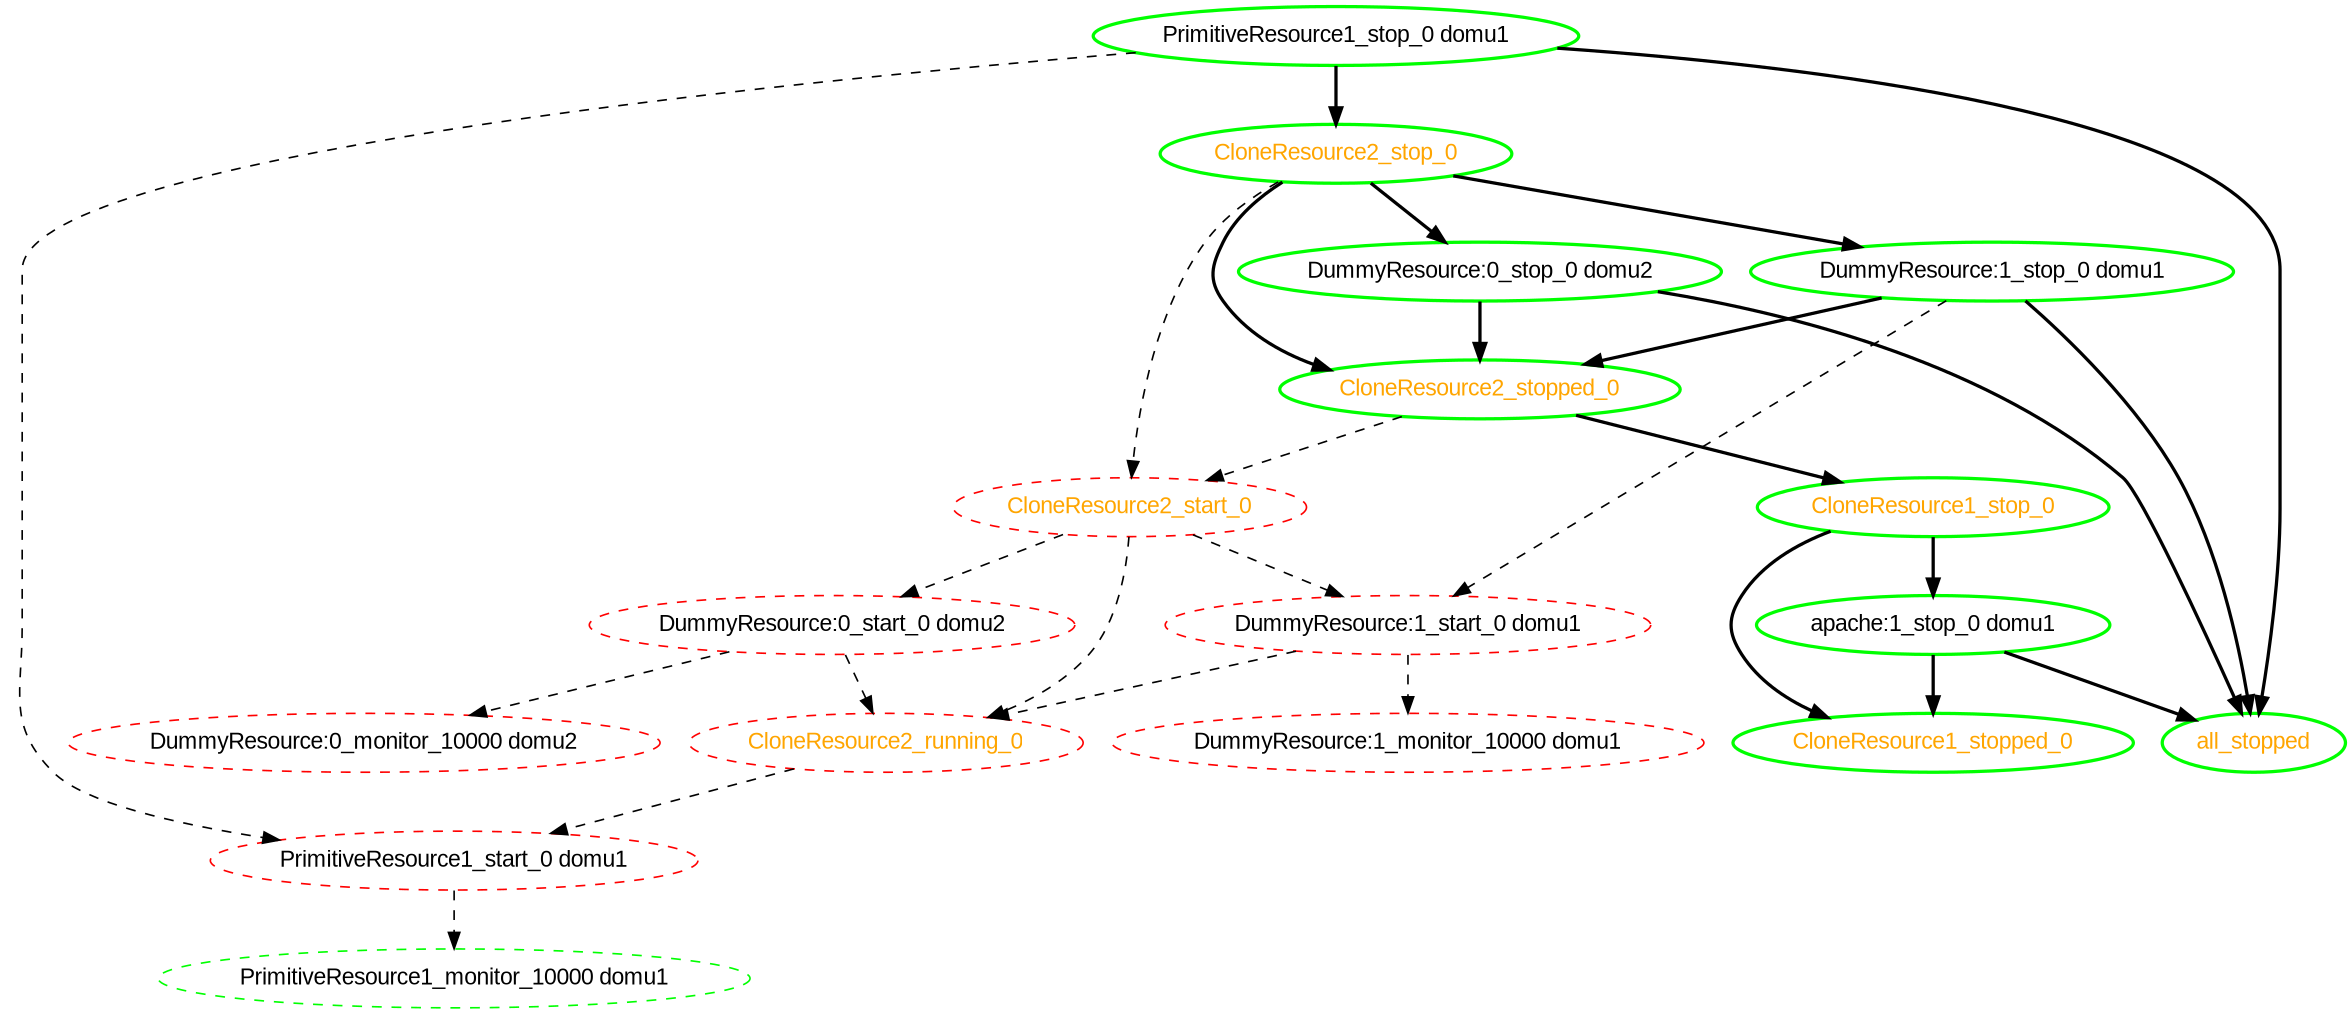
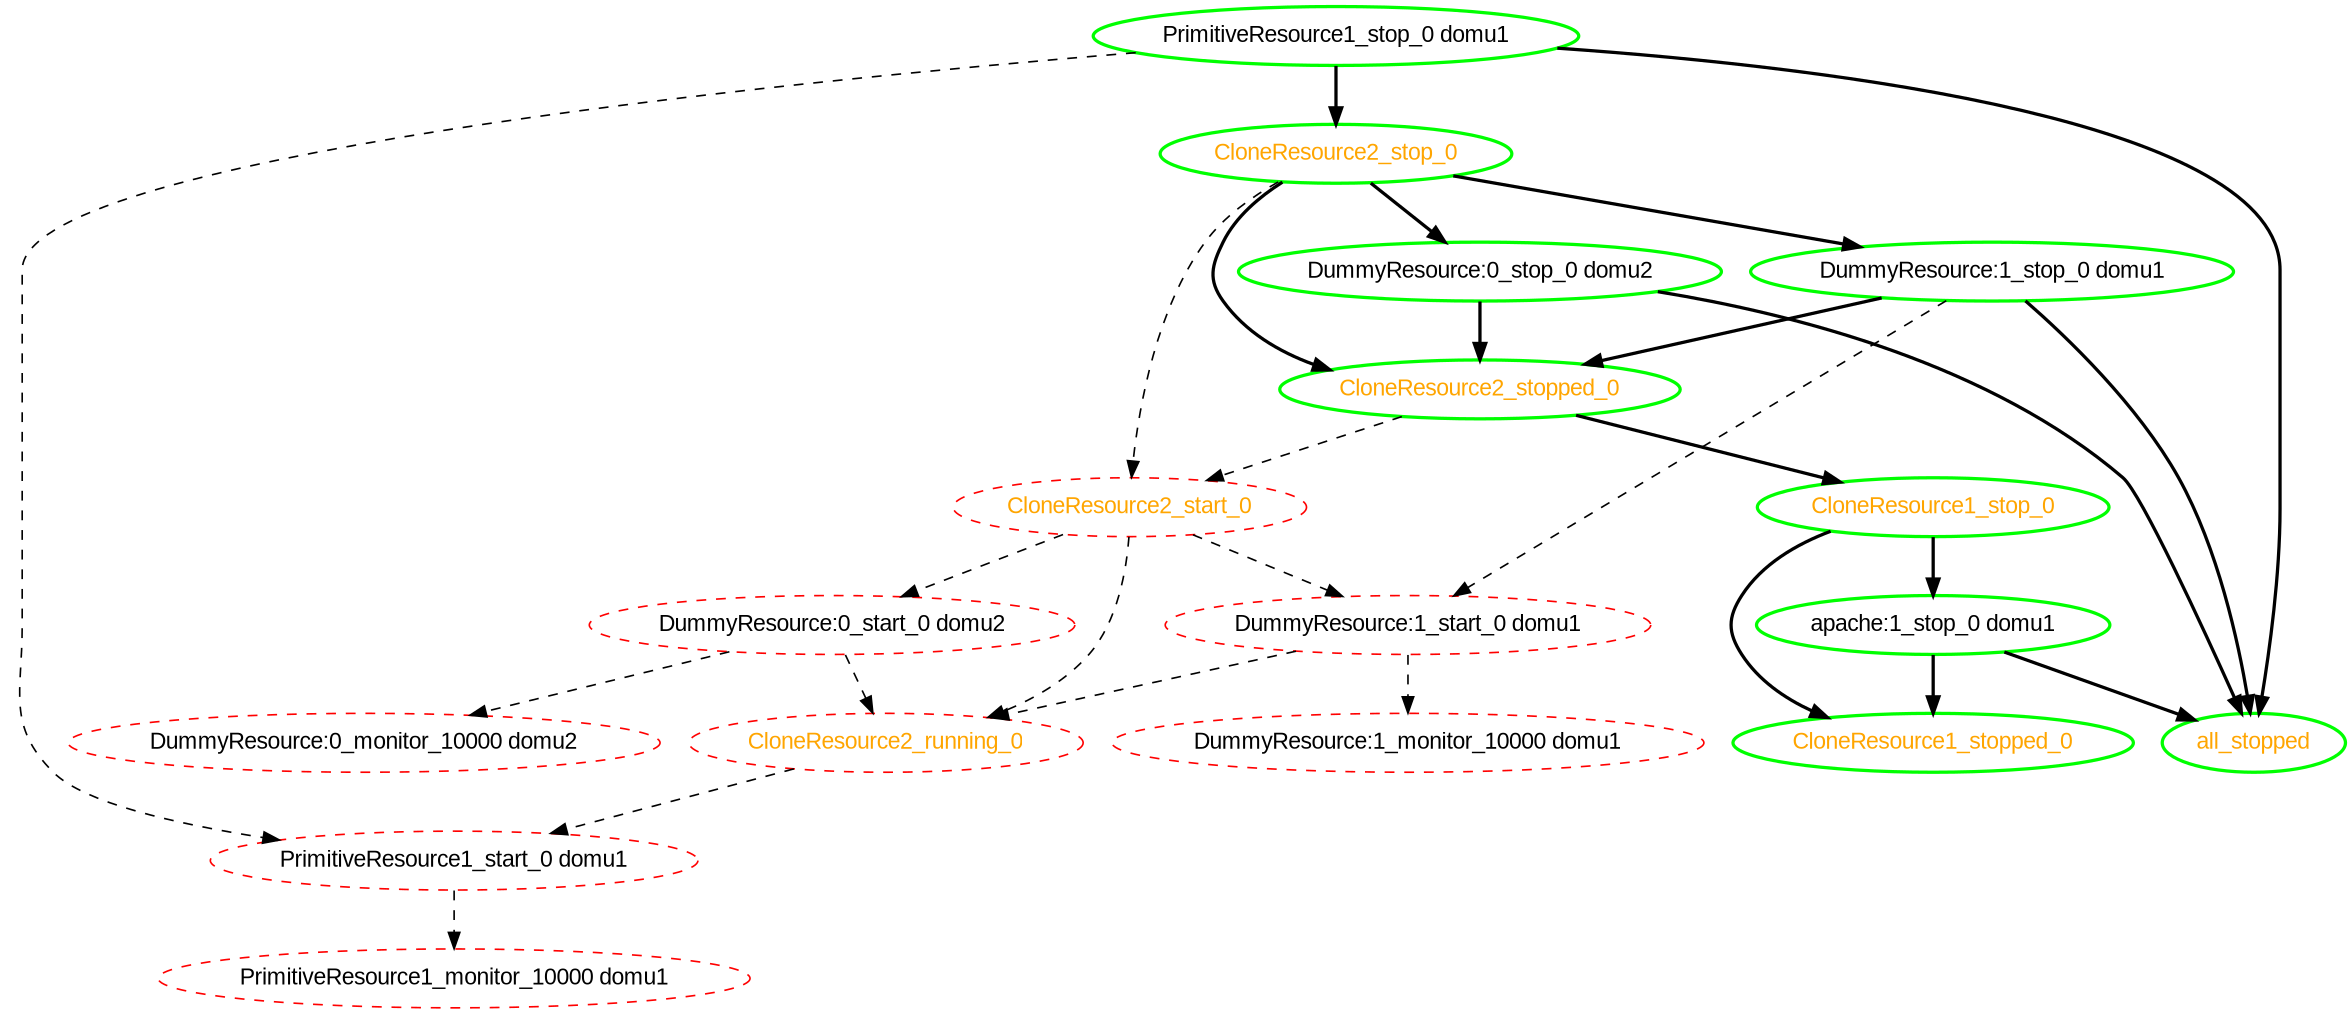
(454, 978) -> (454, 978)
